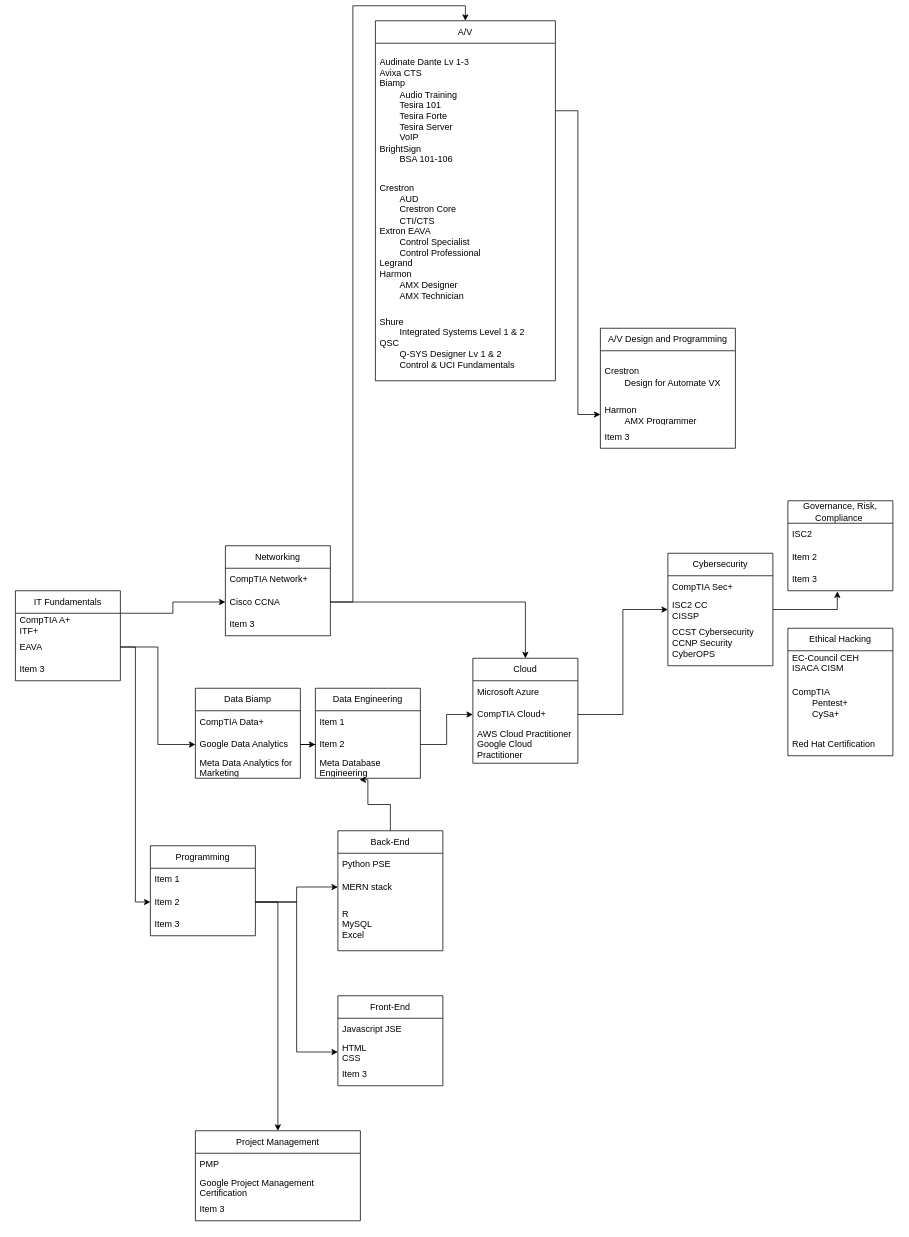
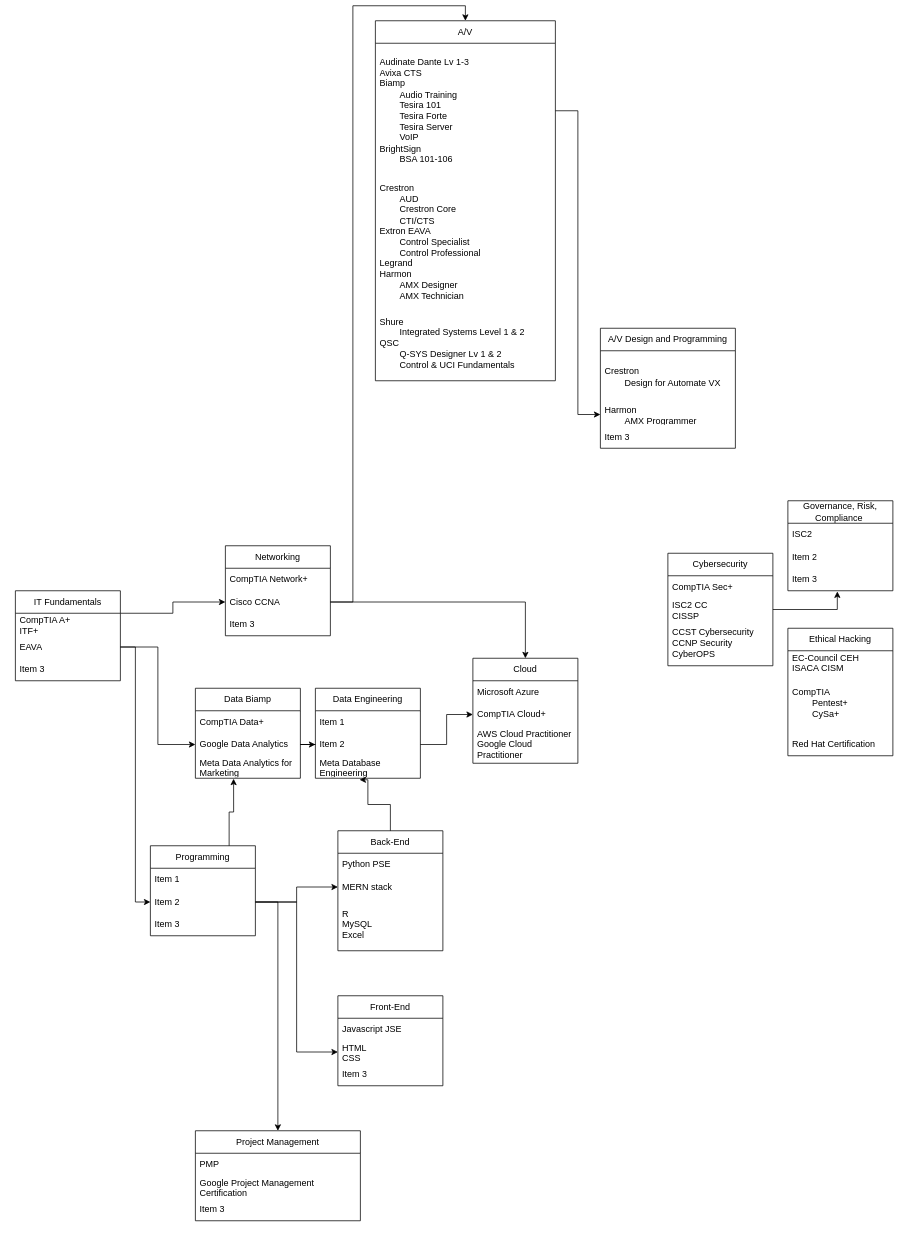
(602, 714) -> none
none -> (234, 801)
